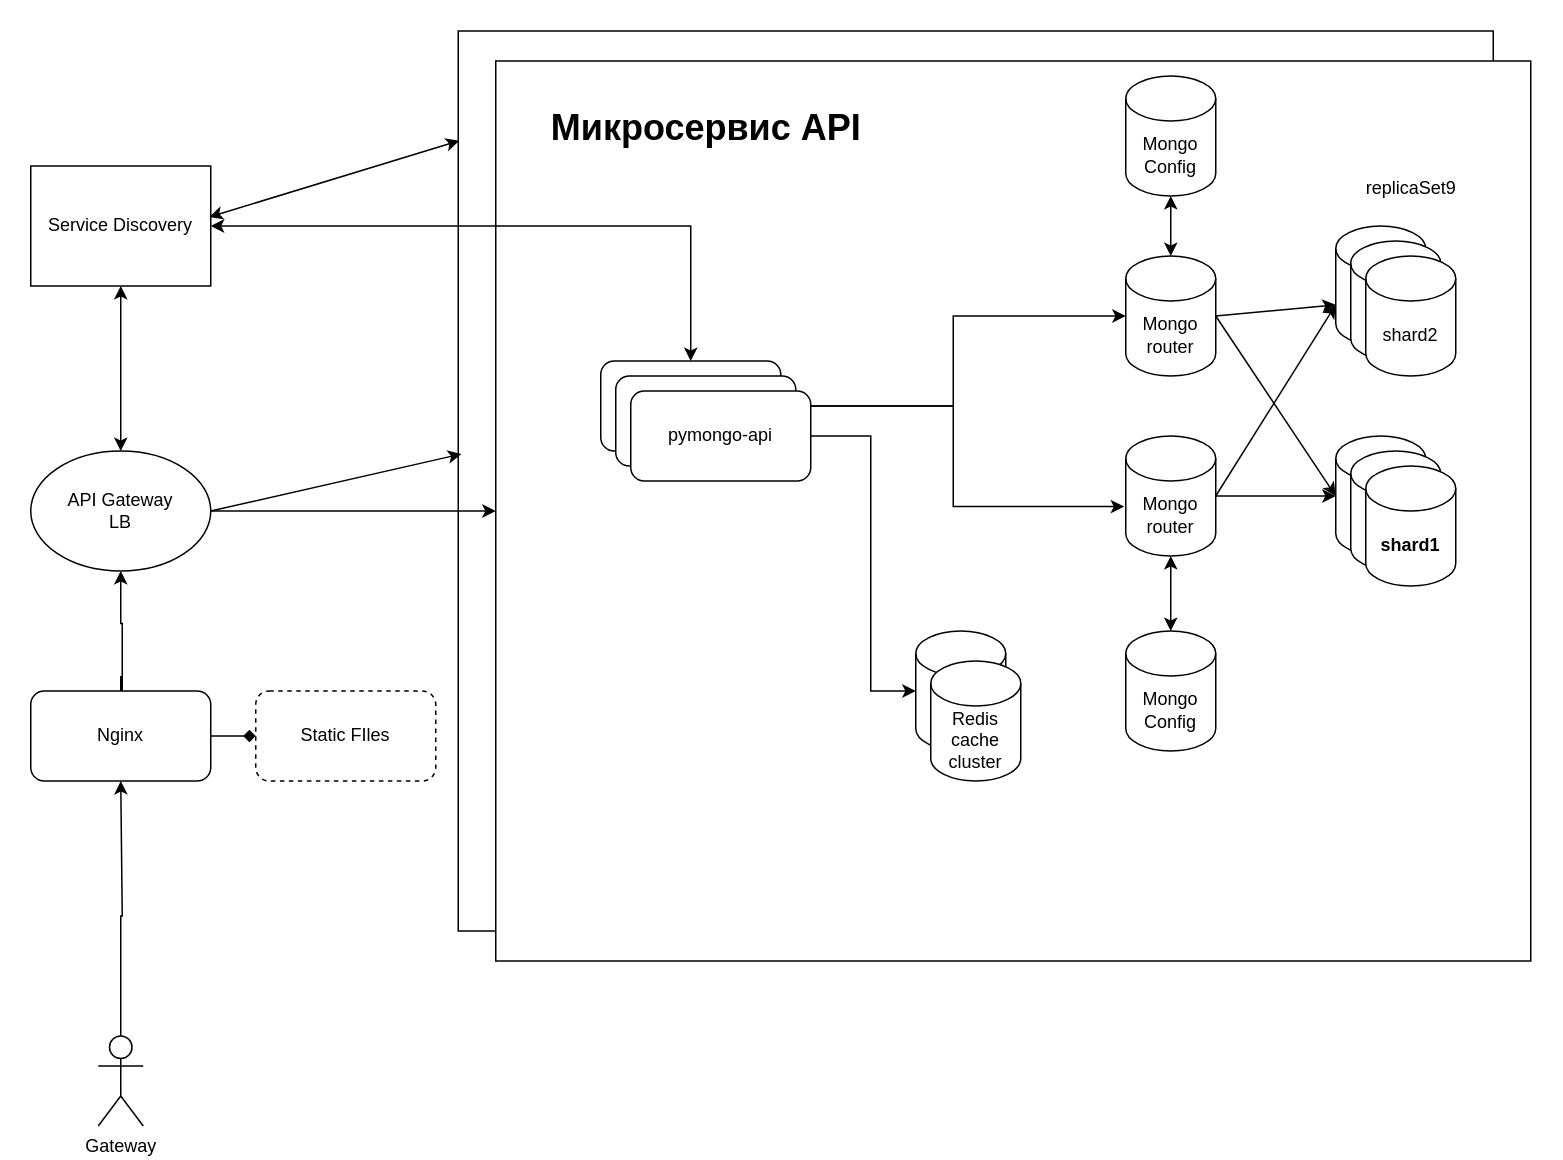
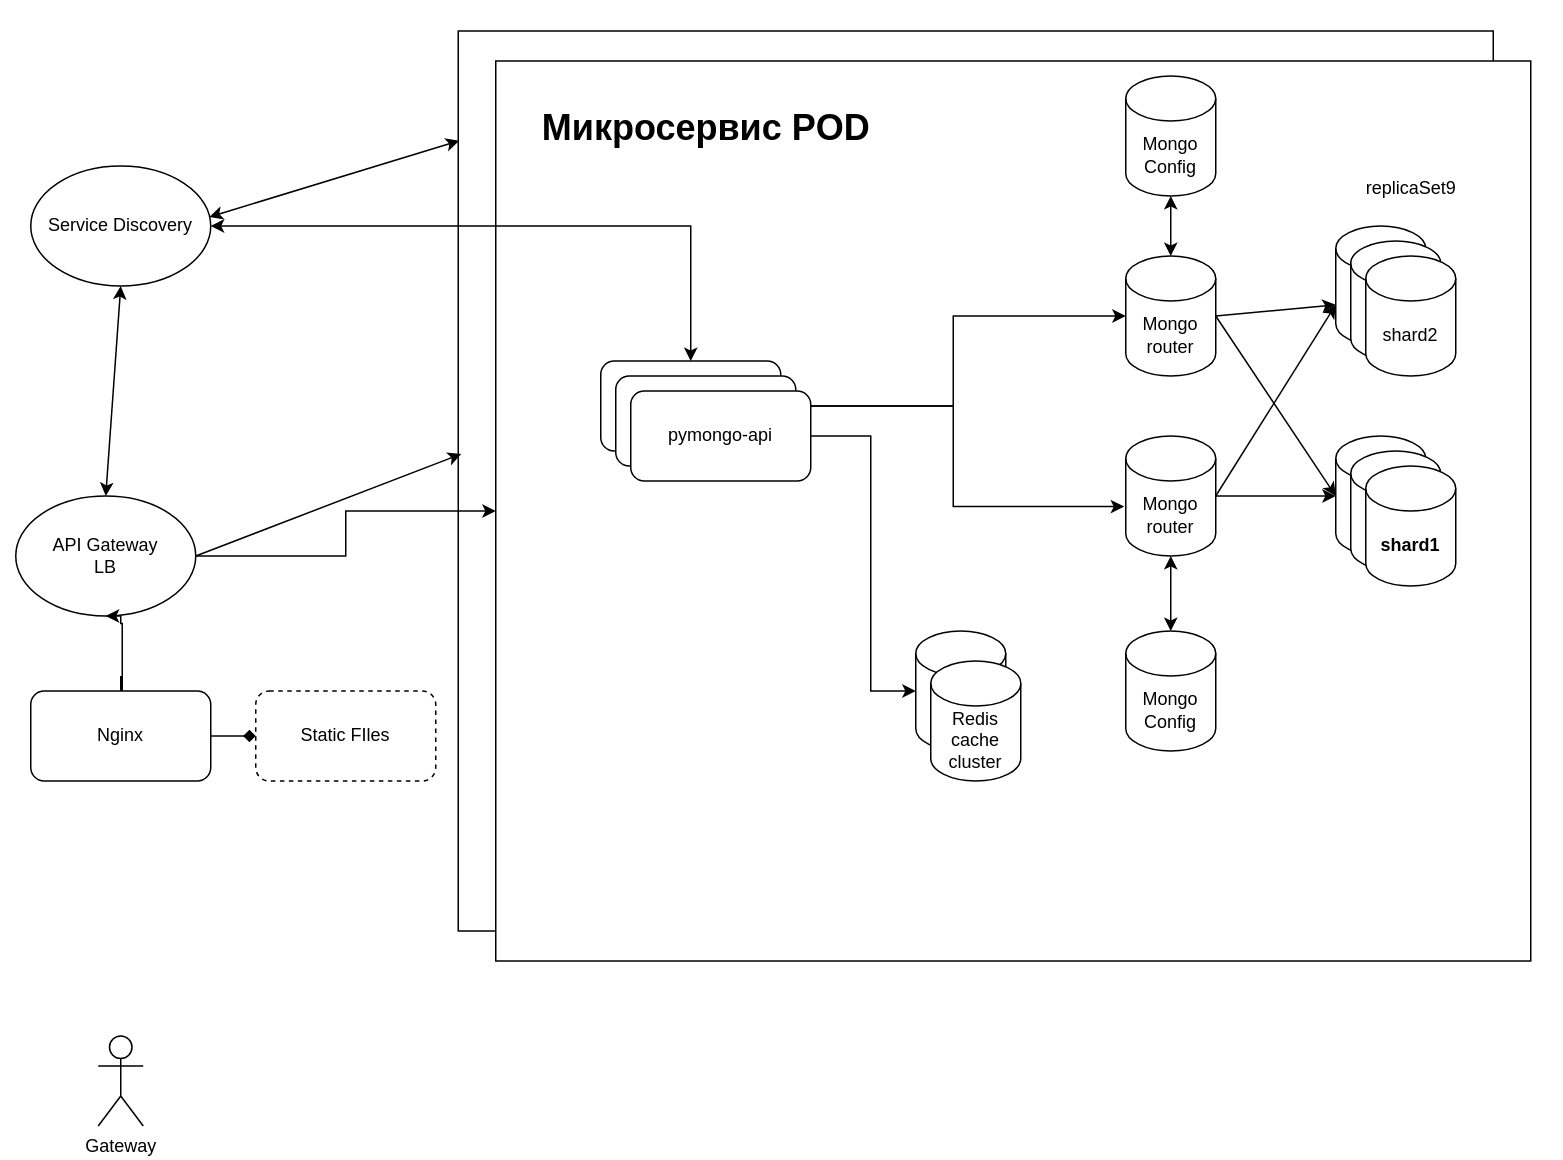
(707, 128) -> (707, 128)
(121, 226) -> (121, 226)
(121, 511) -> (106, 556)
(122, 914) -> none
